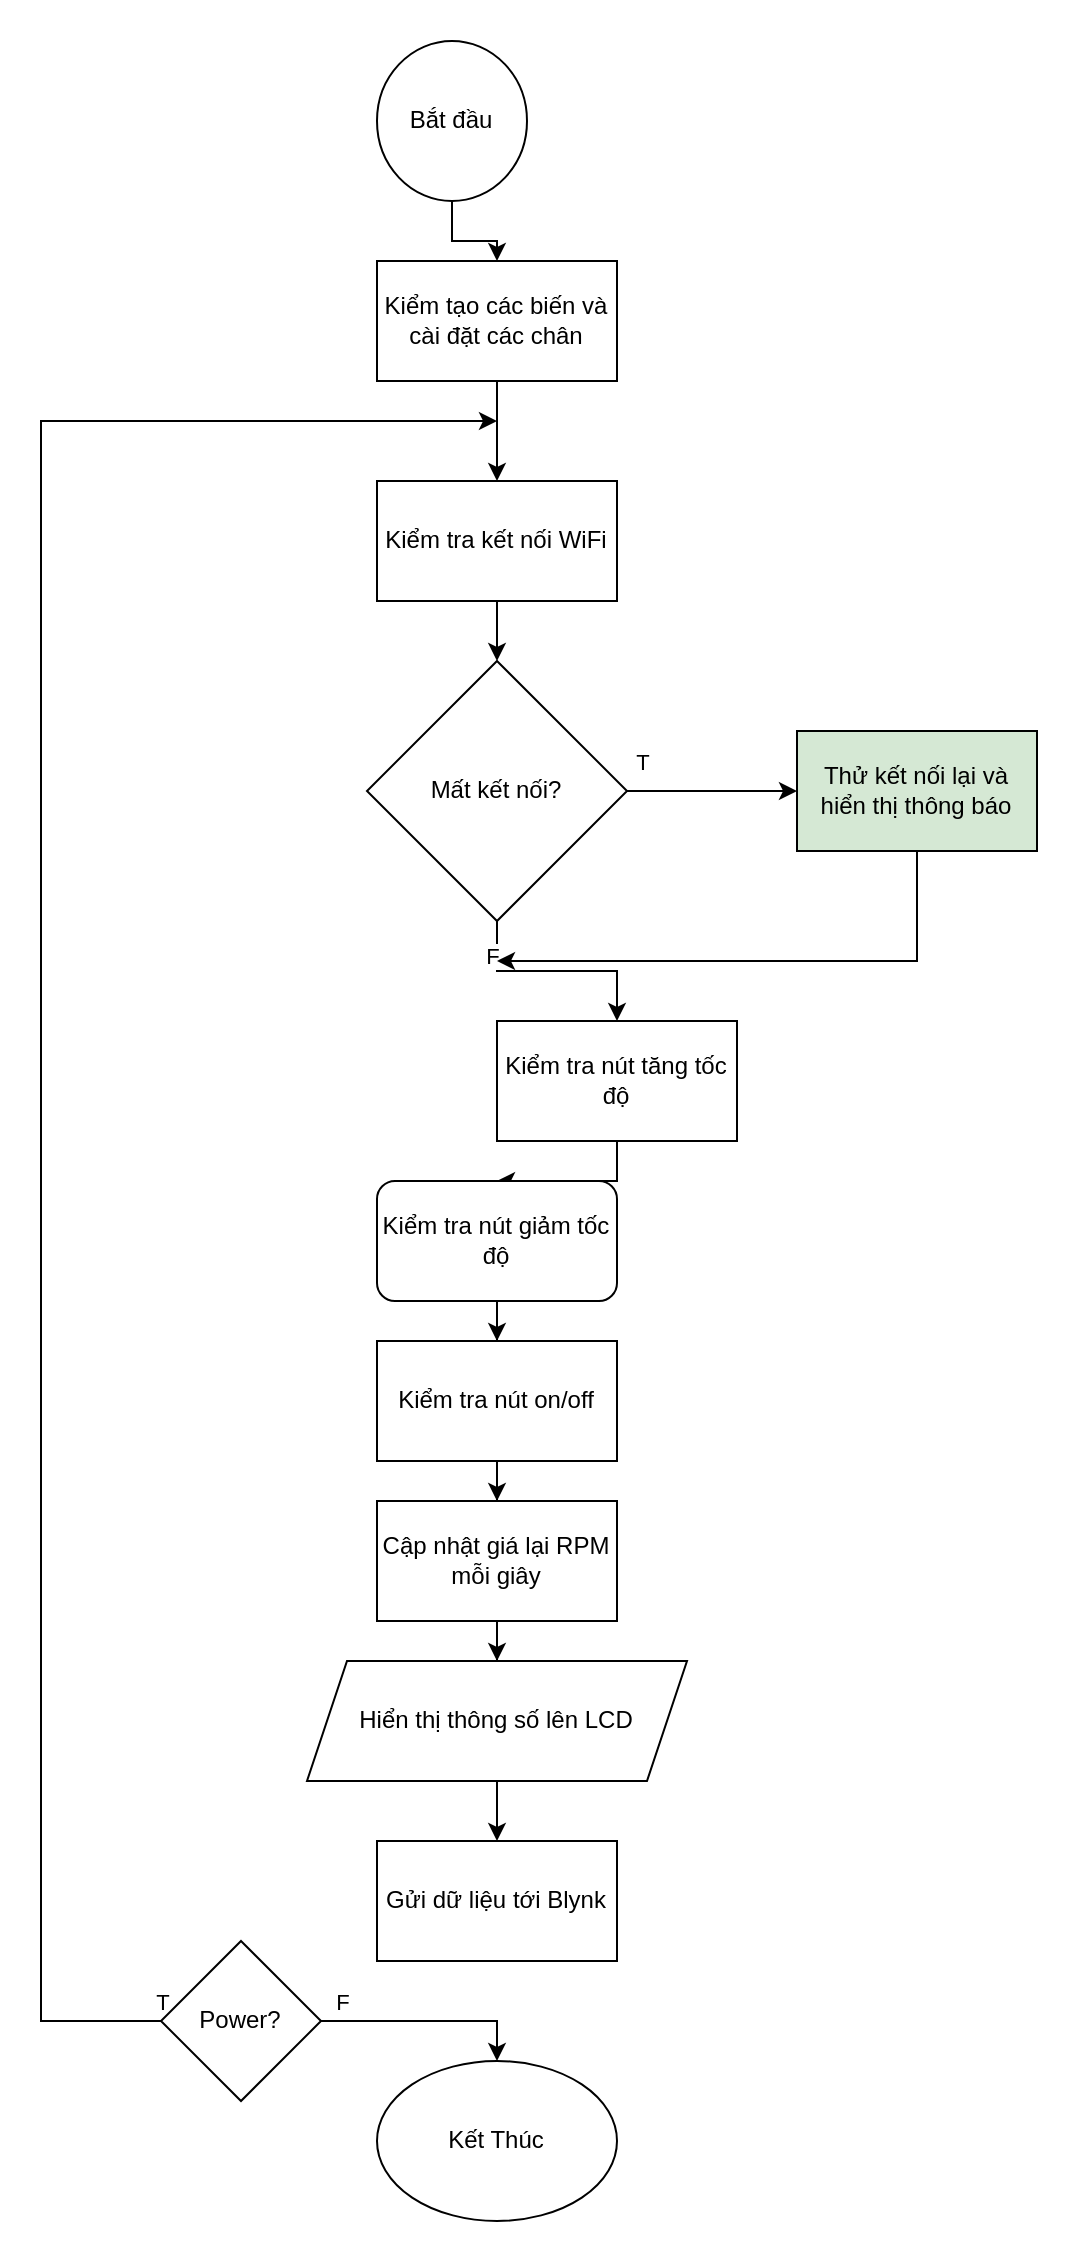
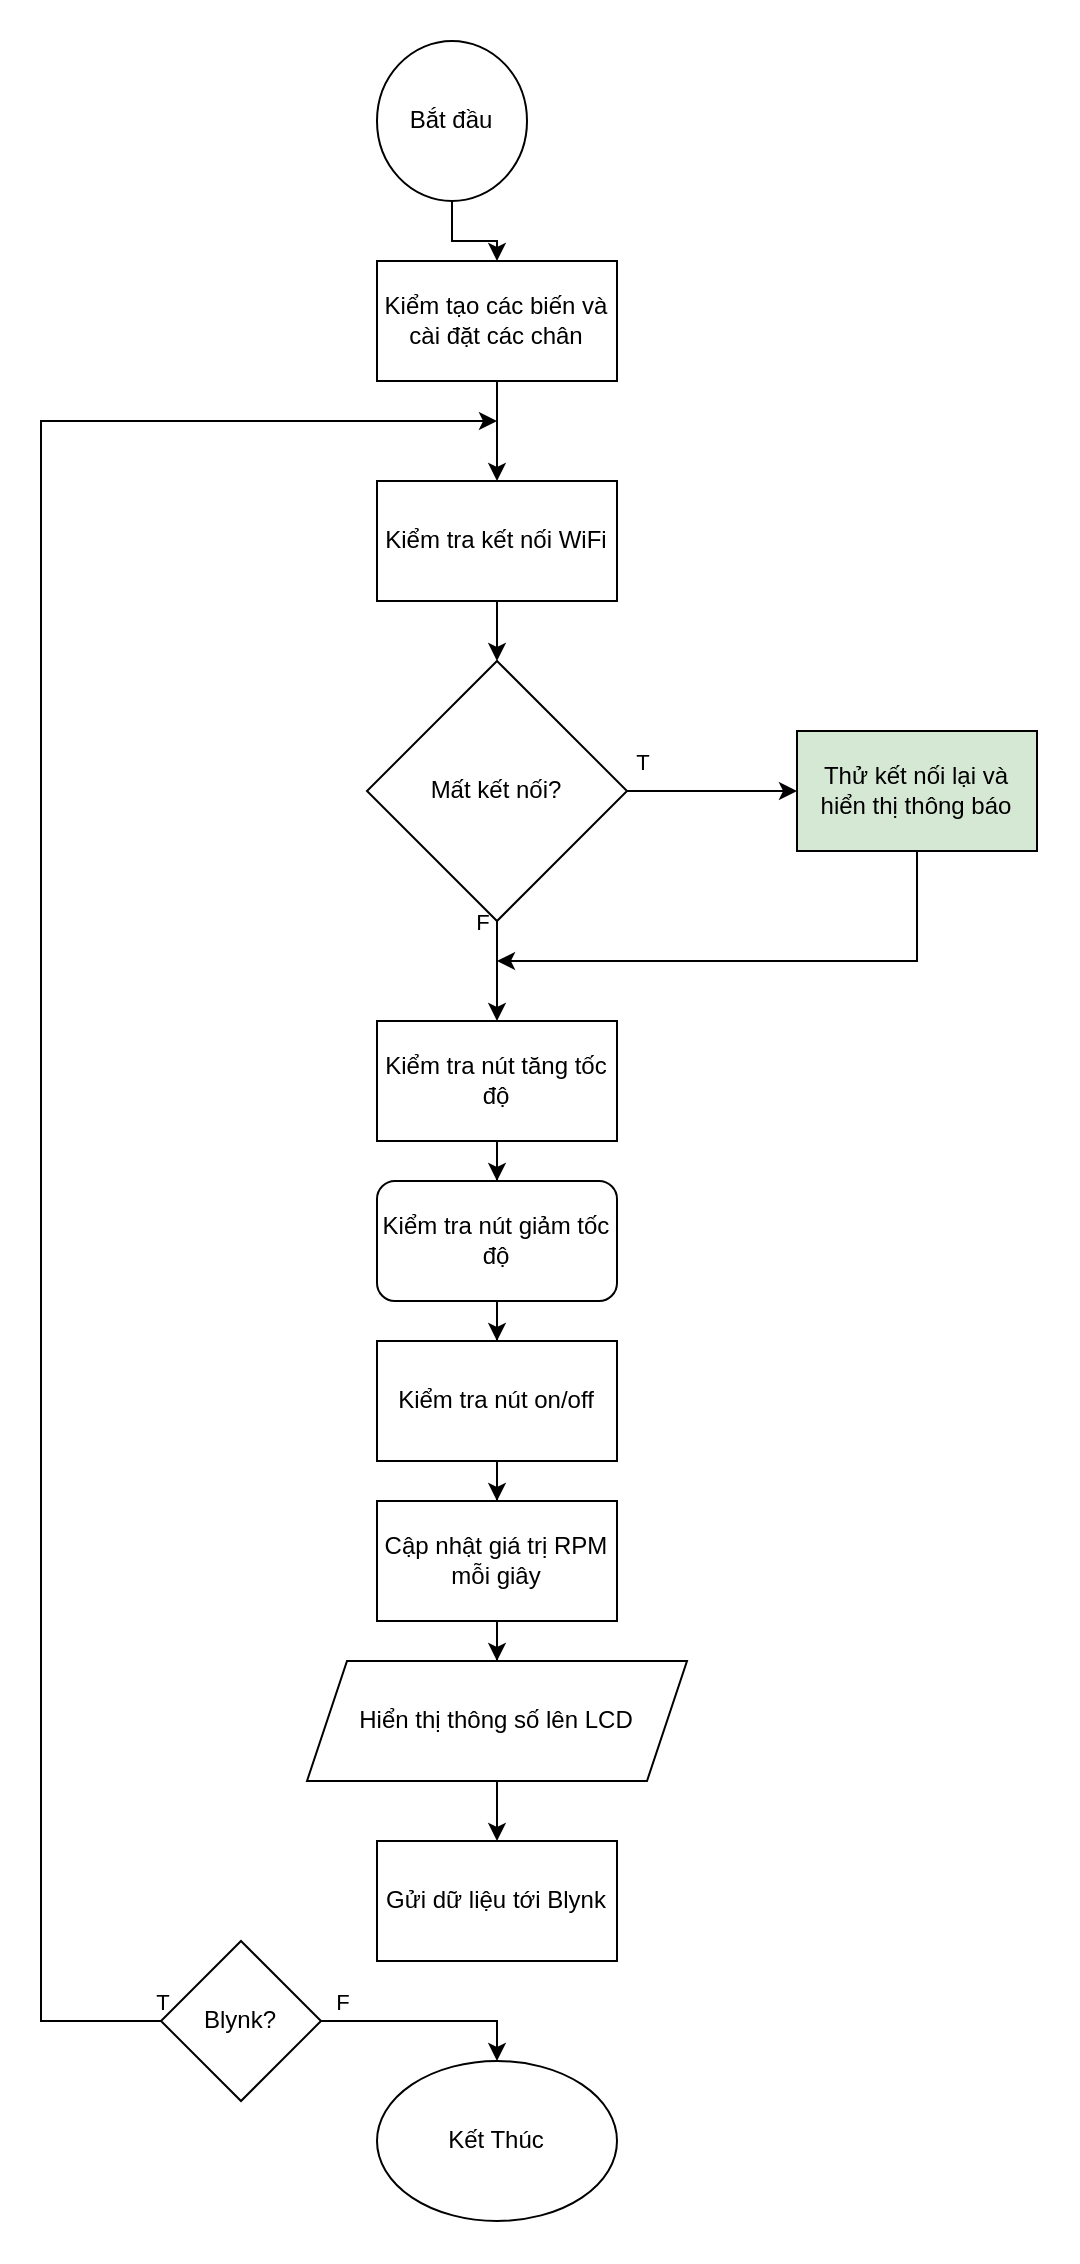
(617, 1081) -> (497, 1081)
(497, 1561) -> (497, 1561)
(241, 2021) -> (241, 2021)
